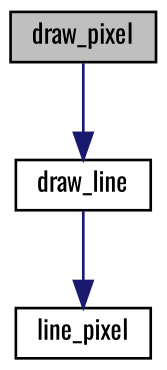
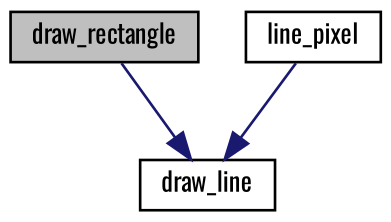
(83, 37) -> (104, 37)
(83, 246) -> (268, 100)
